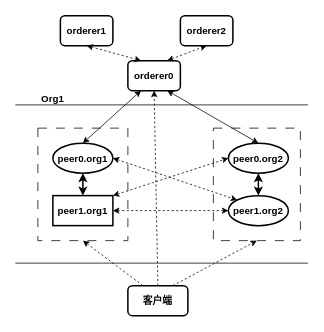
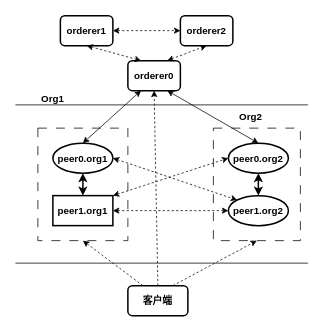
none -> (146, 30)
none -> (251, 117)
